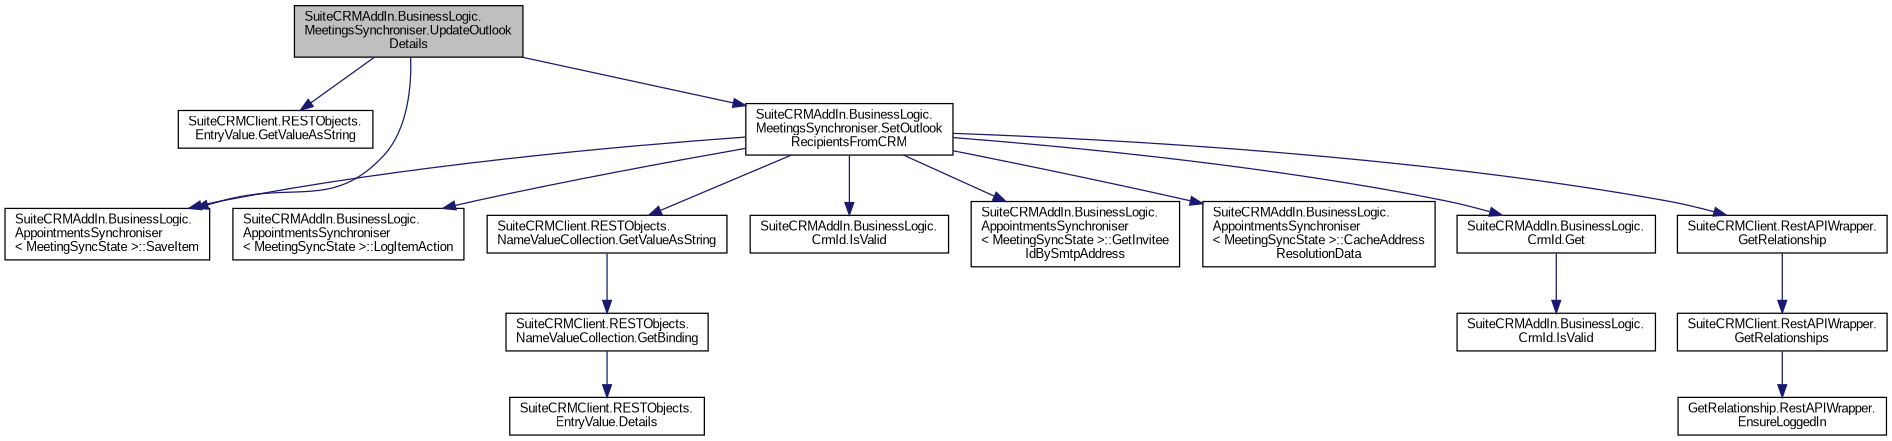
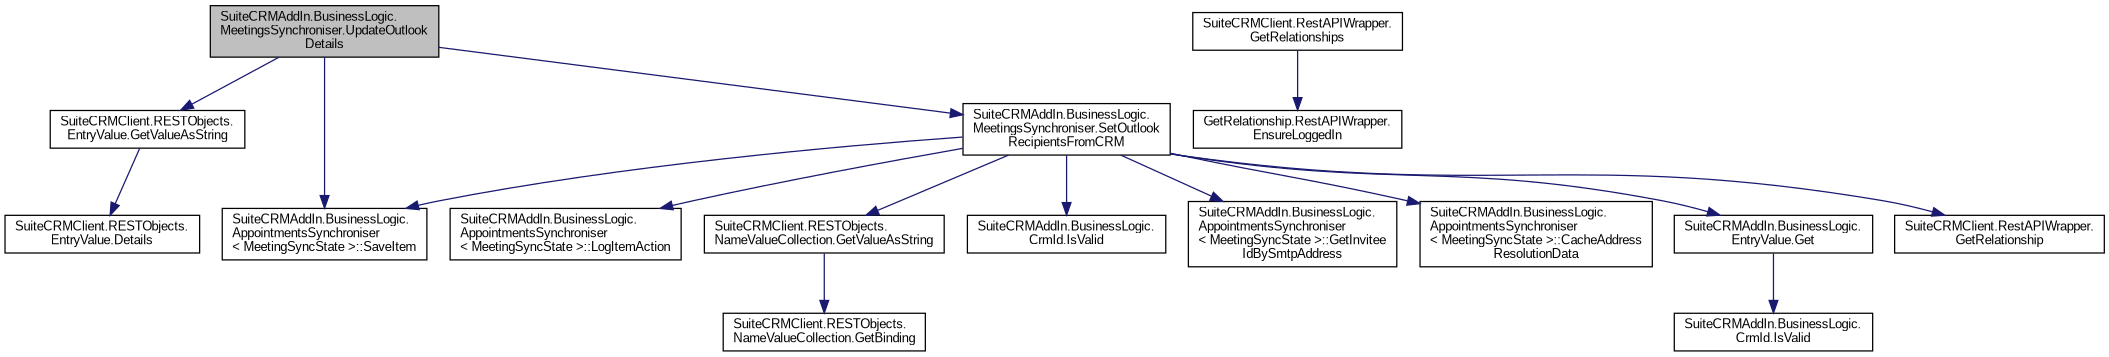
(1556, 234) -> (1773, 234)
(1782, 277) -> none
(607, 368) -> (127, 176)
